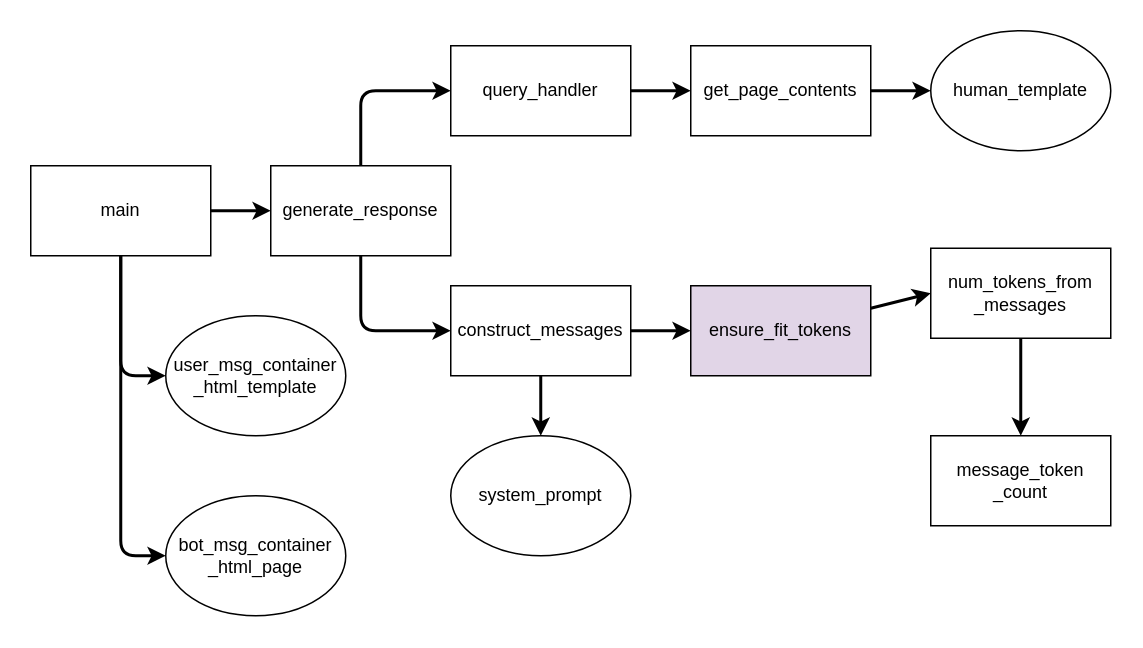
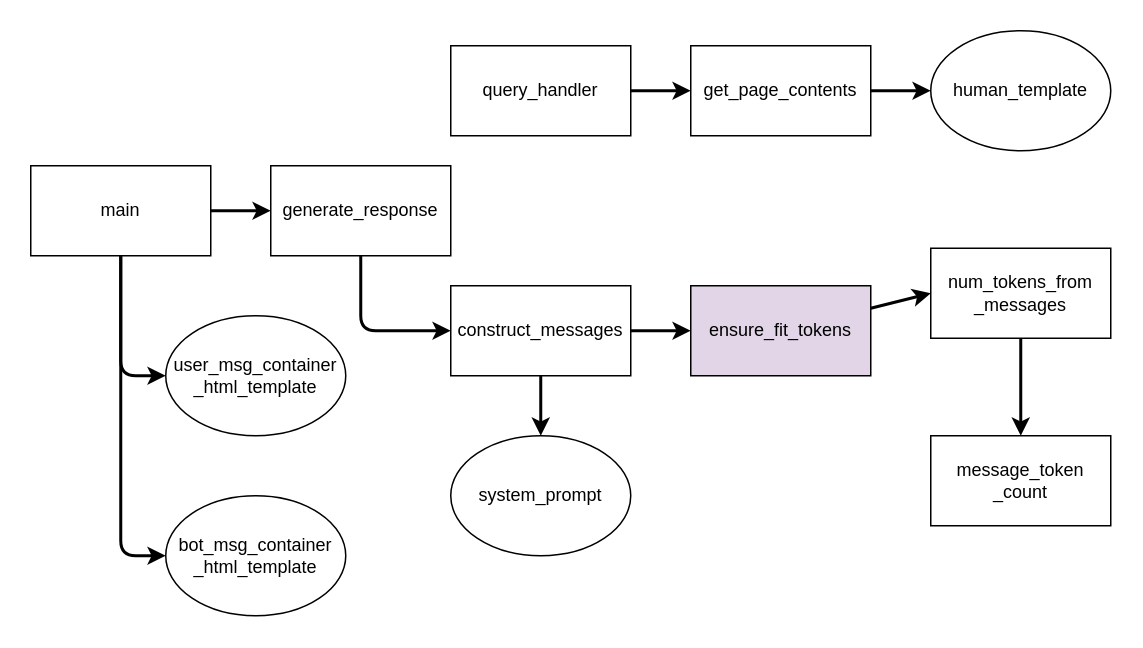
(365, 94) -> none
(256, 556) -> (256, 556)
